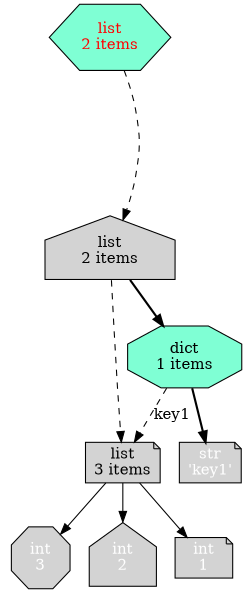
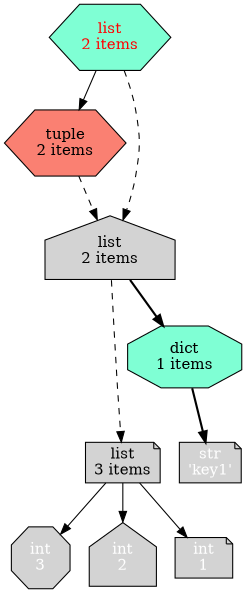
none -> (65, 143)
(153, 410) -> none
